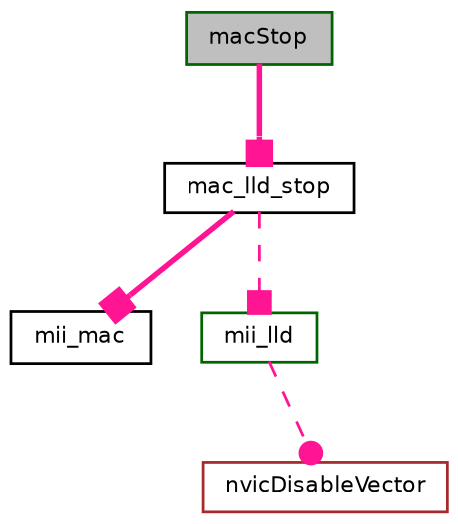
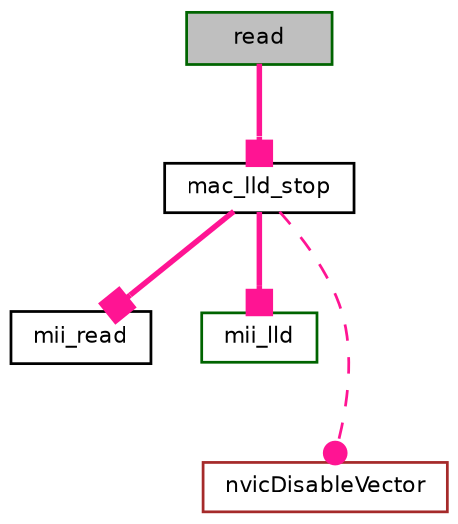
(259, 38) -> (259, 38)
(259, 249) -> (259, 249)
(81, 338) -> (81, 338)
(288, 402) -> (343, 318)
